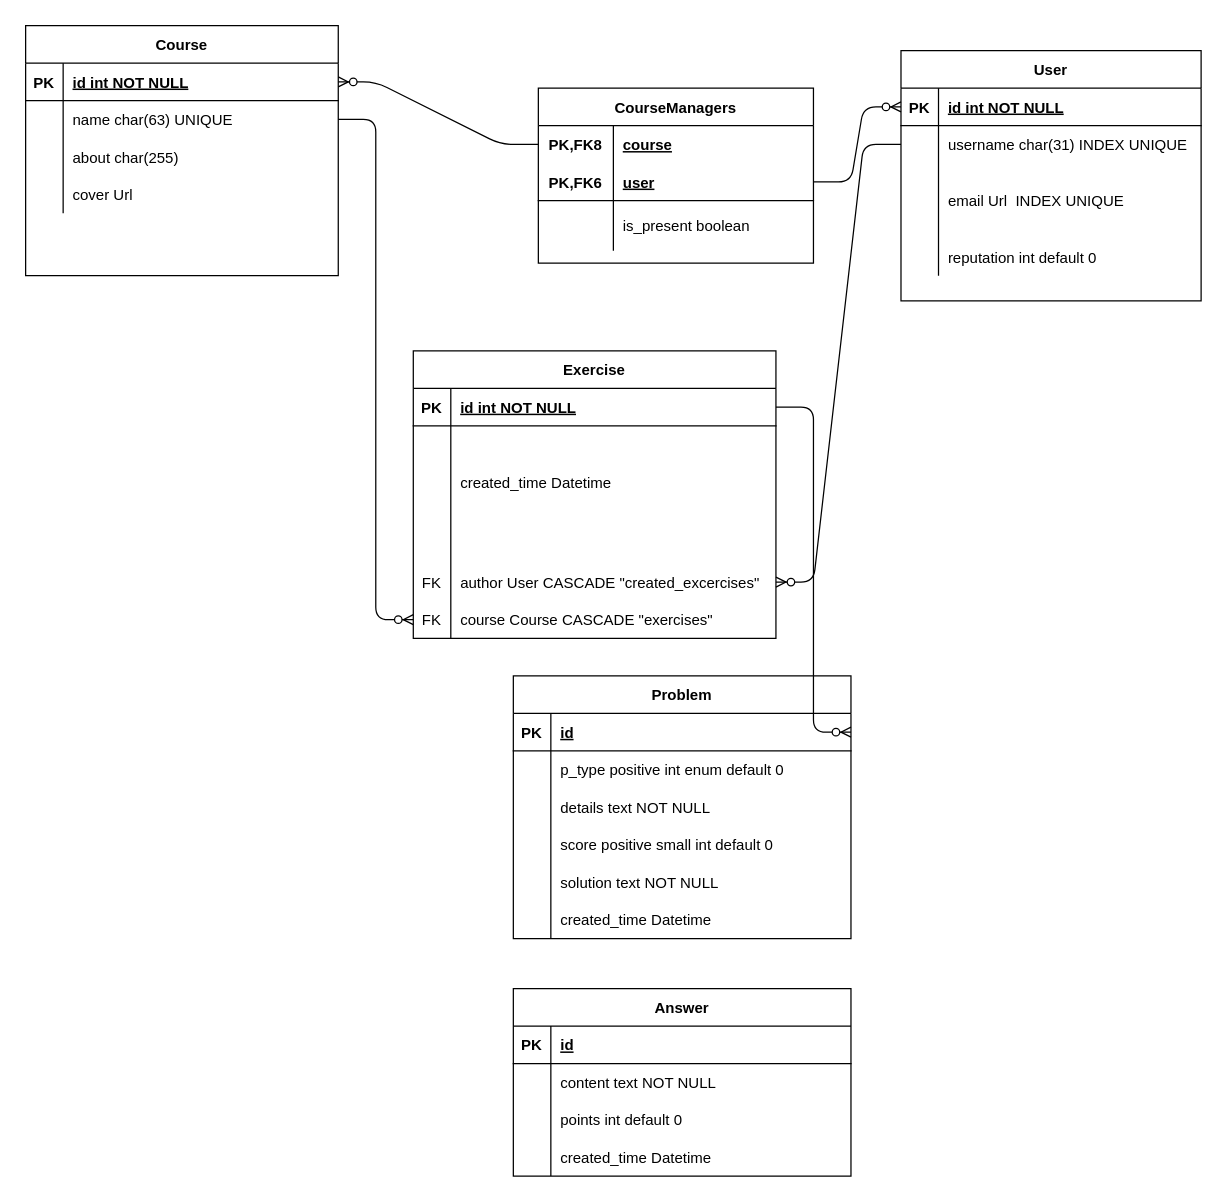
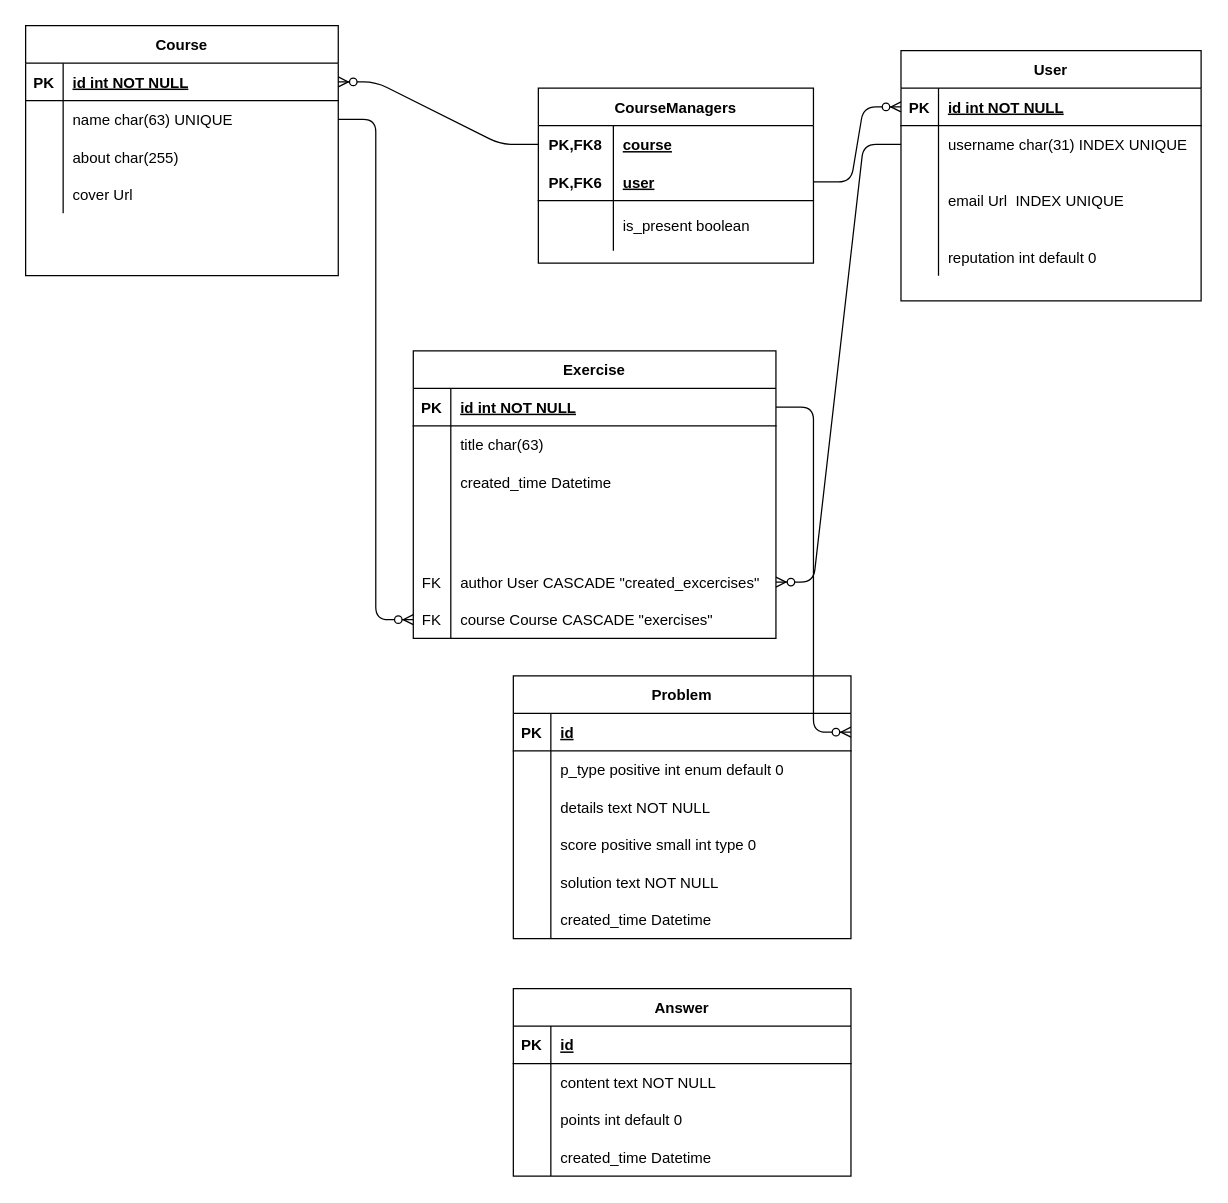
none -> (613, 444)
(681, 845) -> (671, 845)
